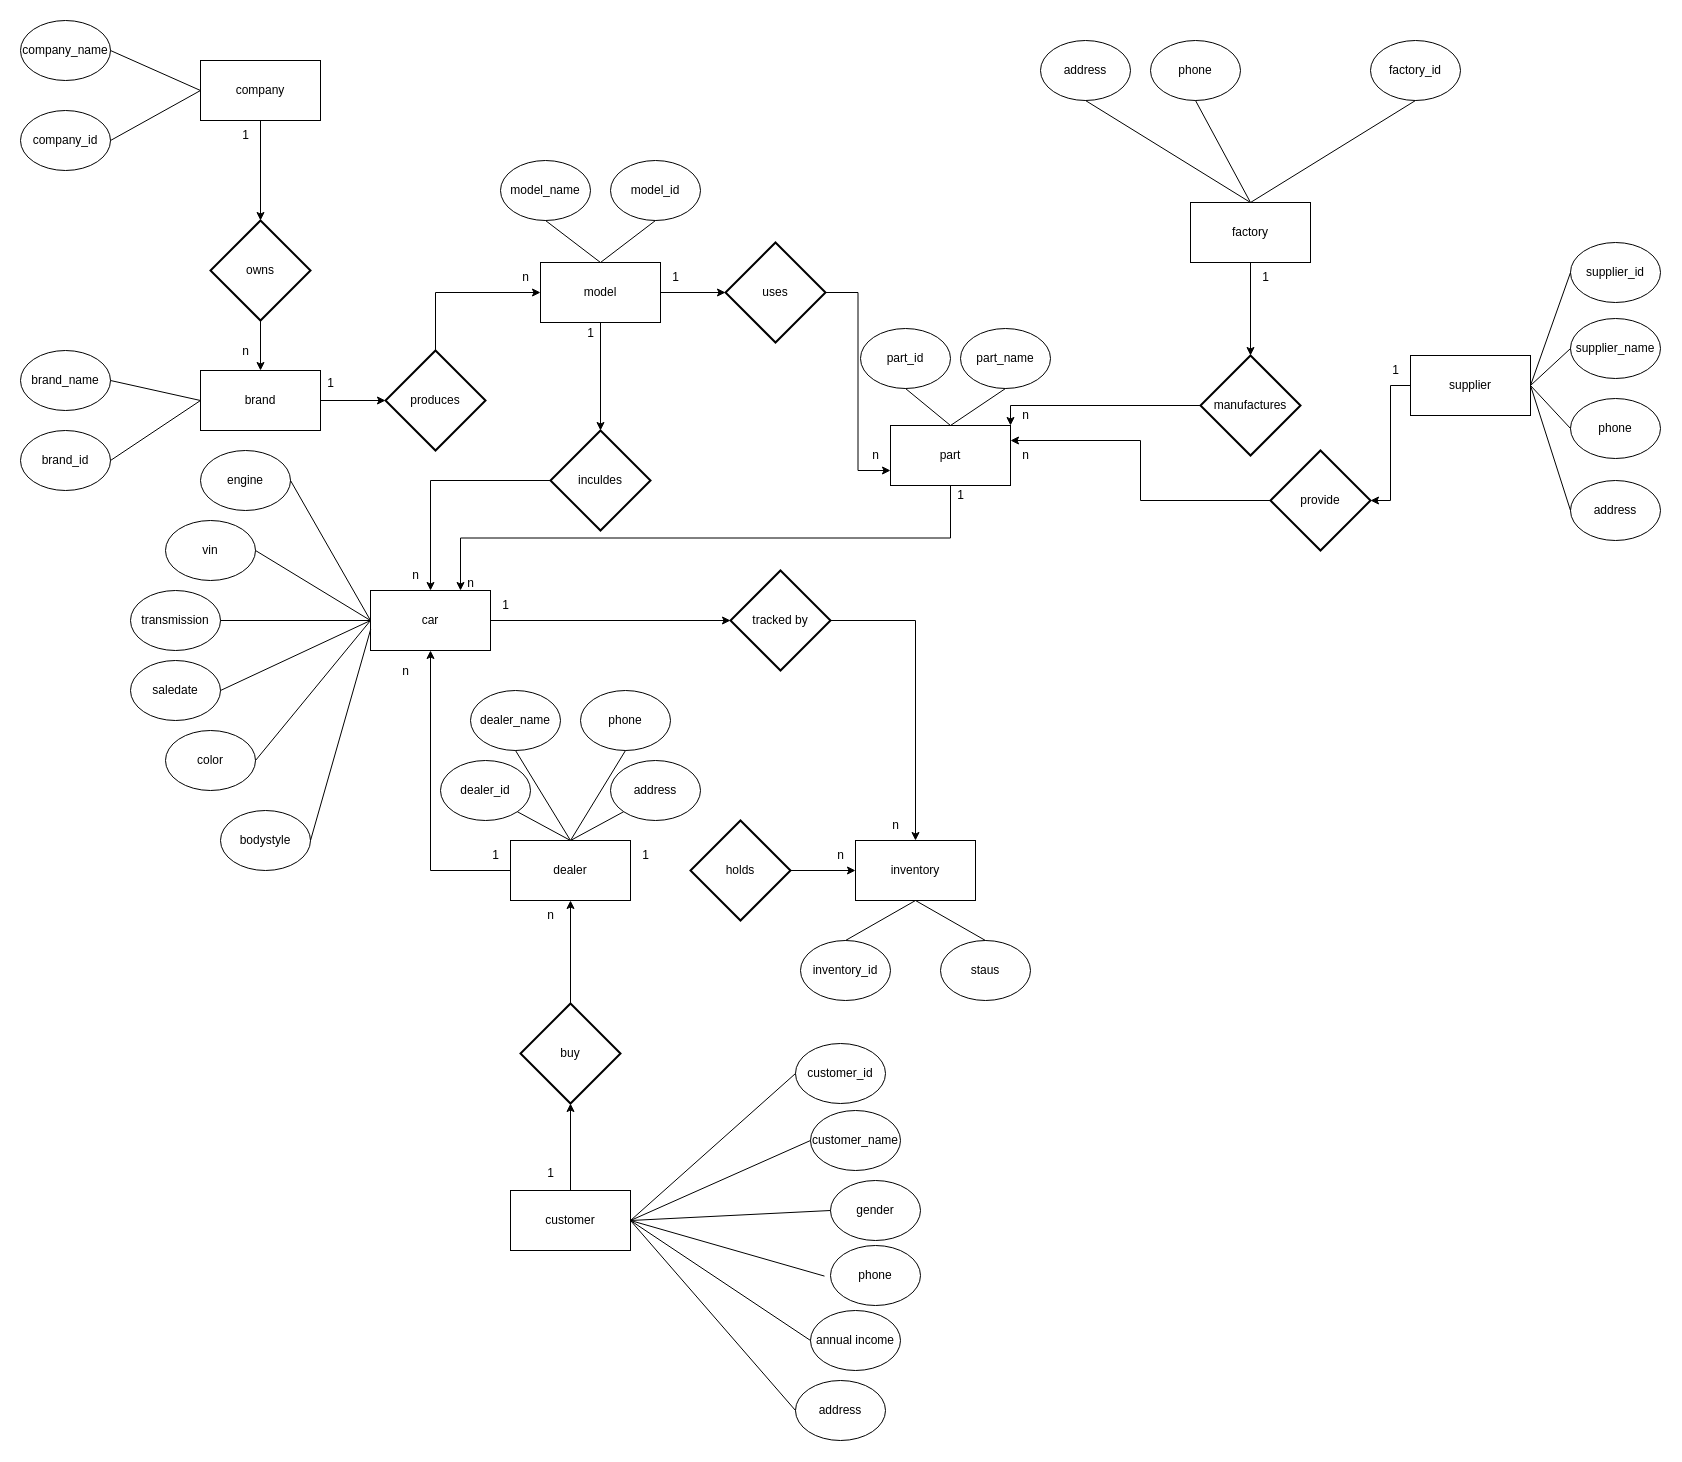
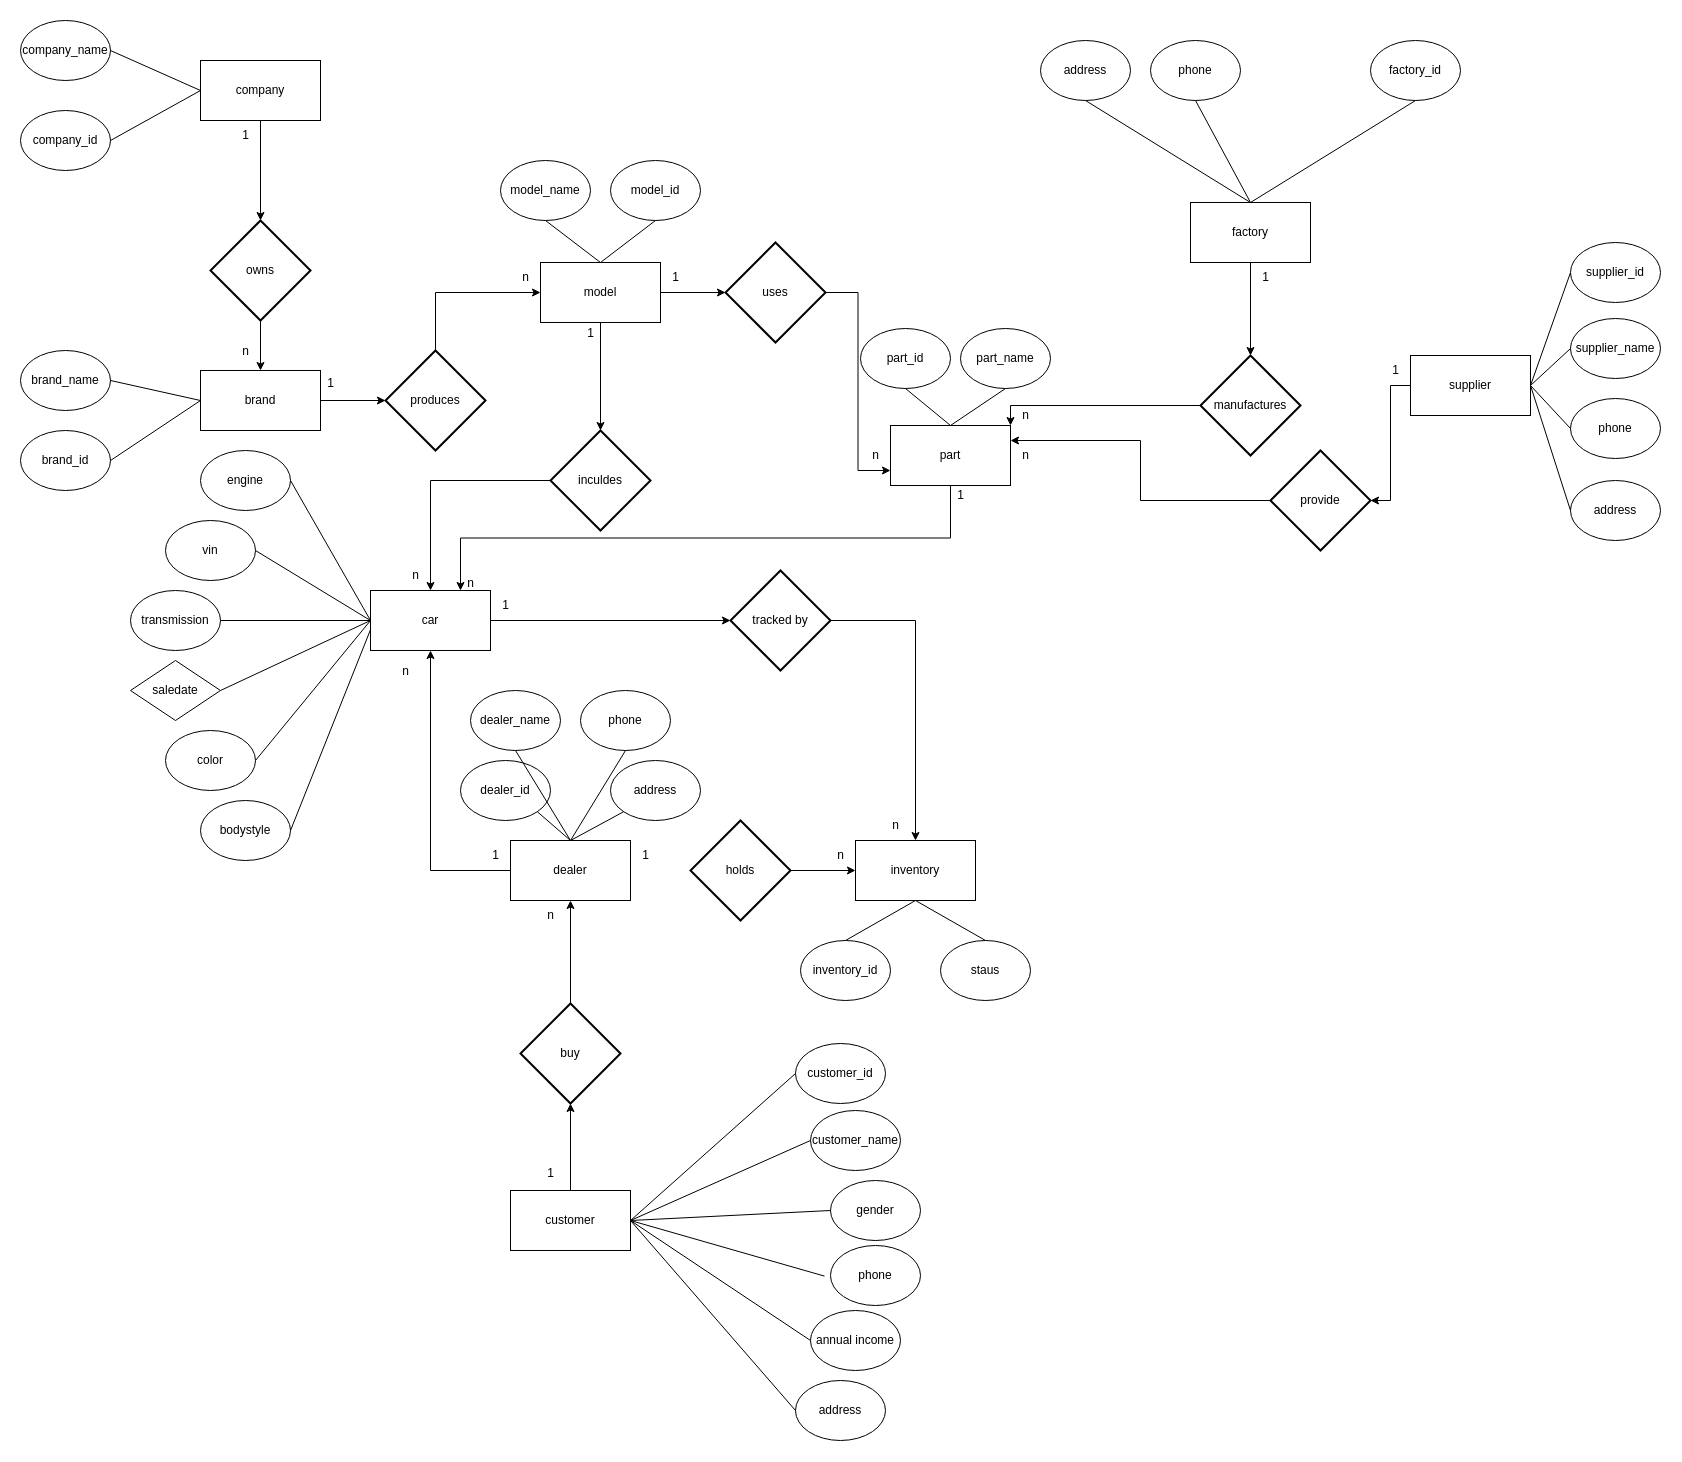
(176, 691) -> (176, 691)
(486, 791) -> (506, 791)
(266, 841) -> (246, 831)
